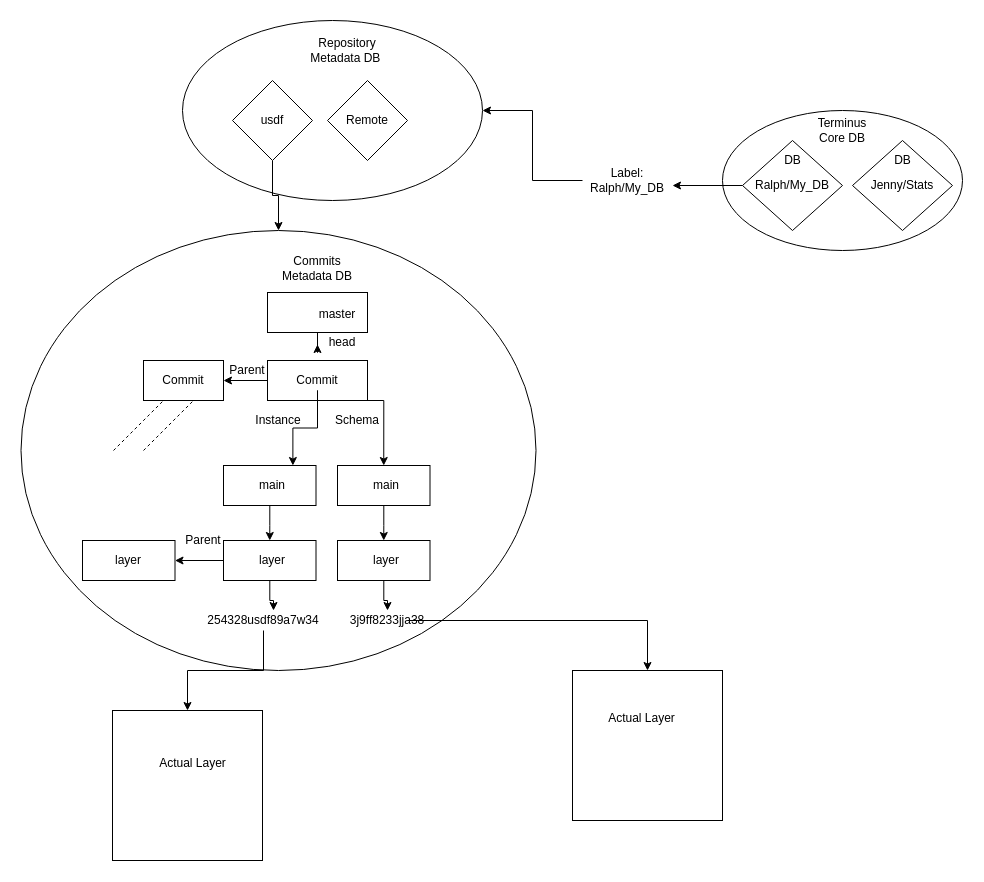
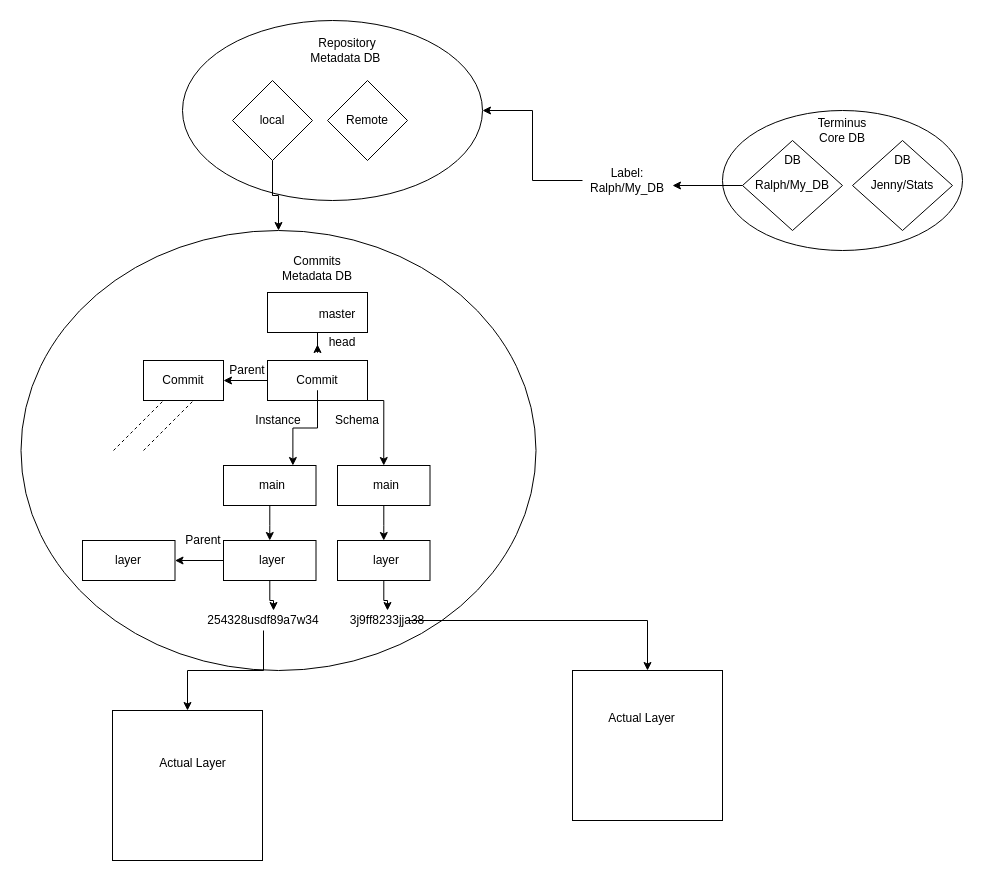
(273, 121) -> (273, 121)
